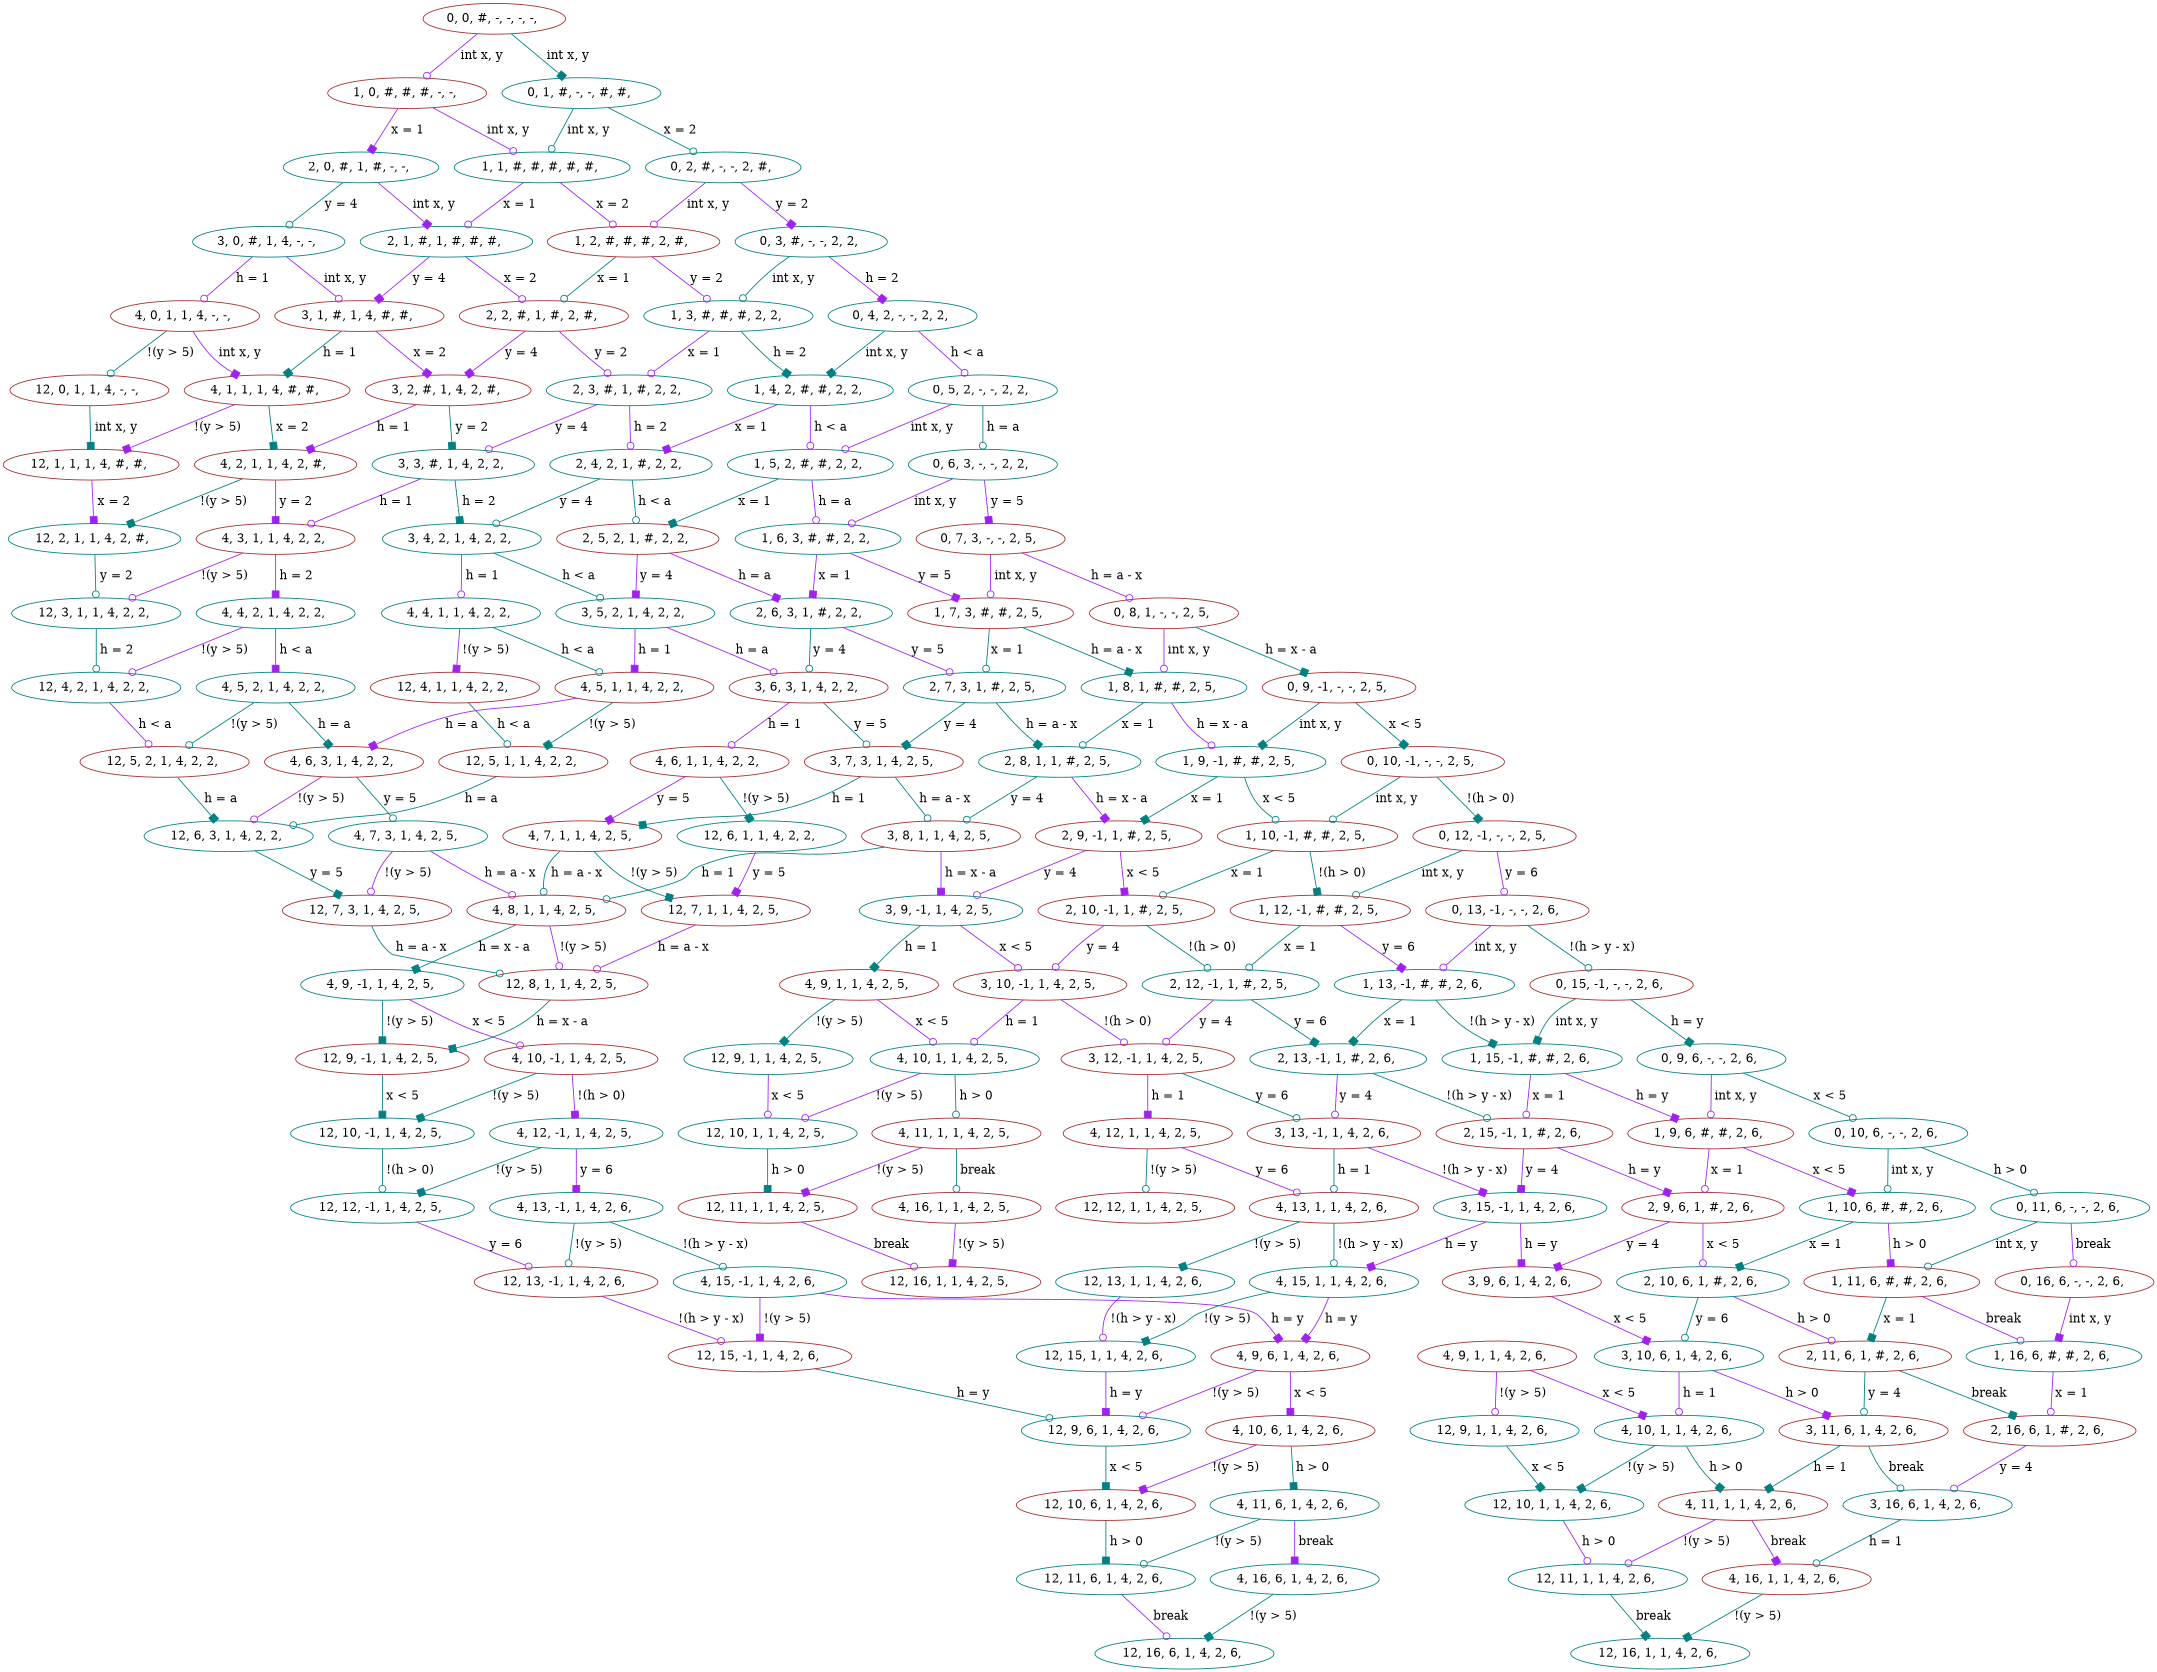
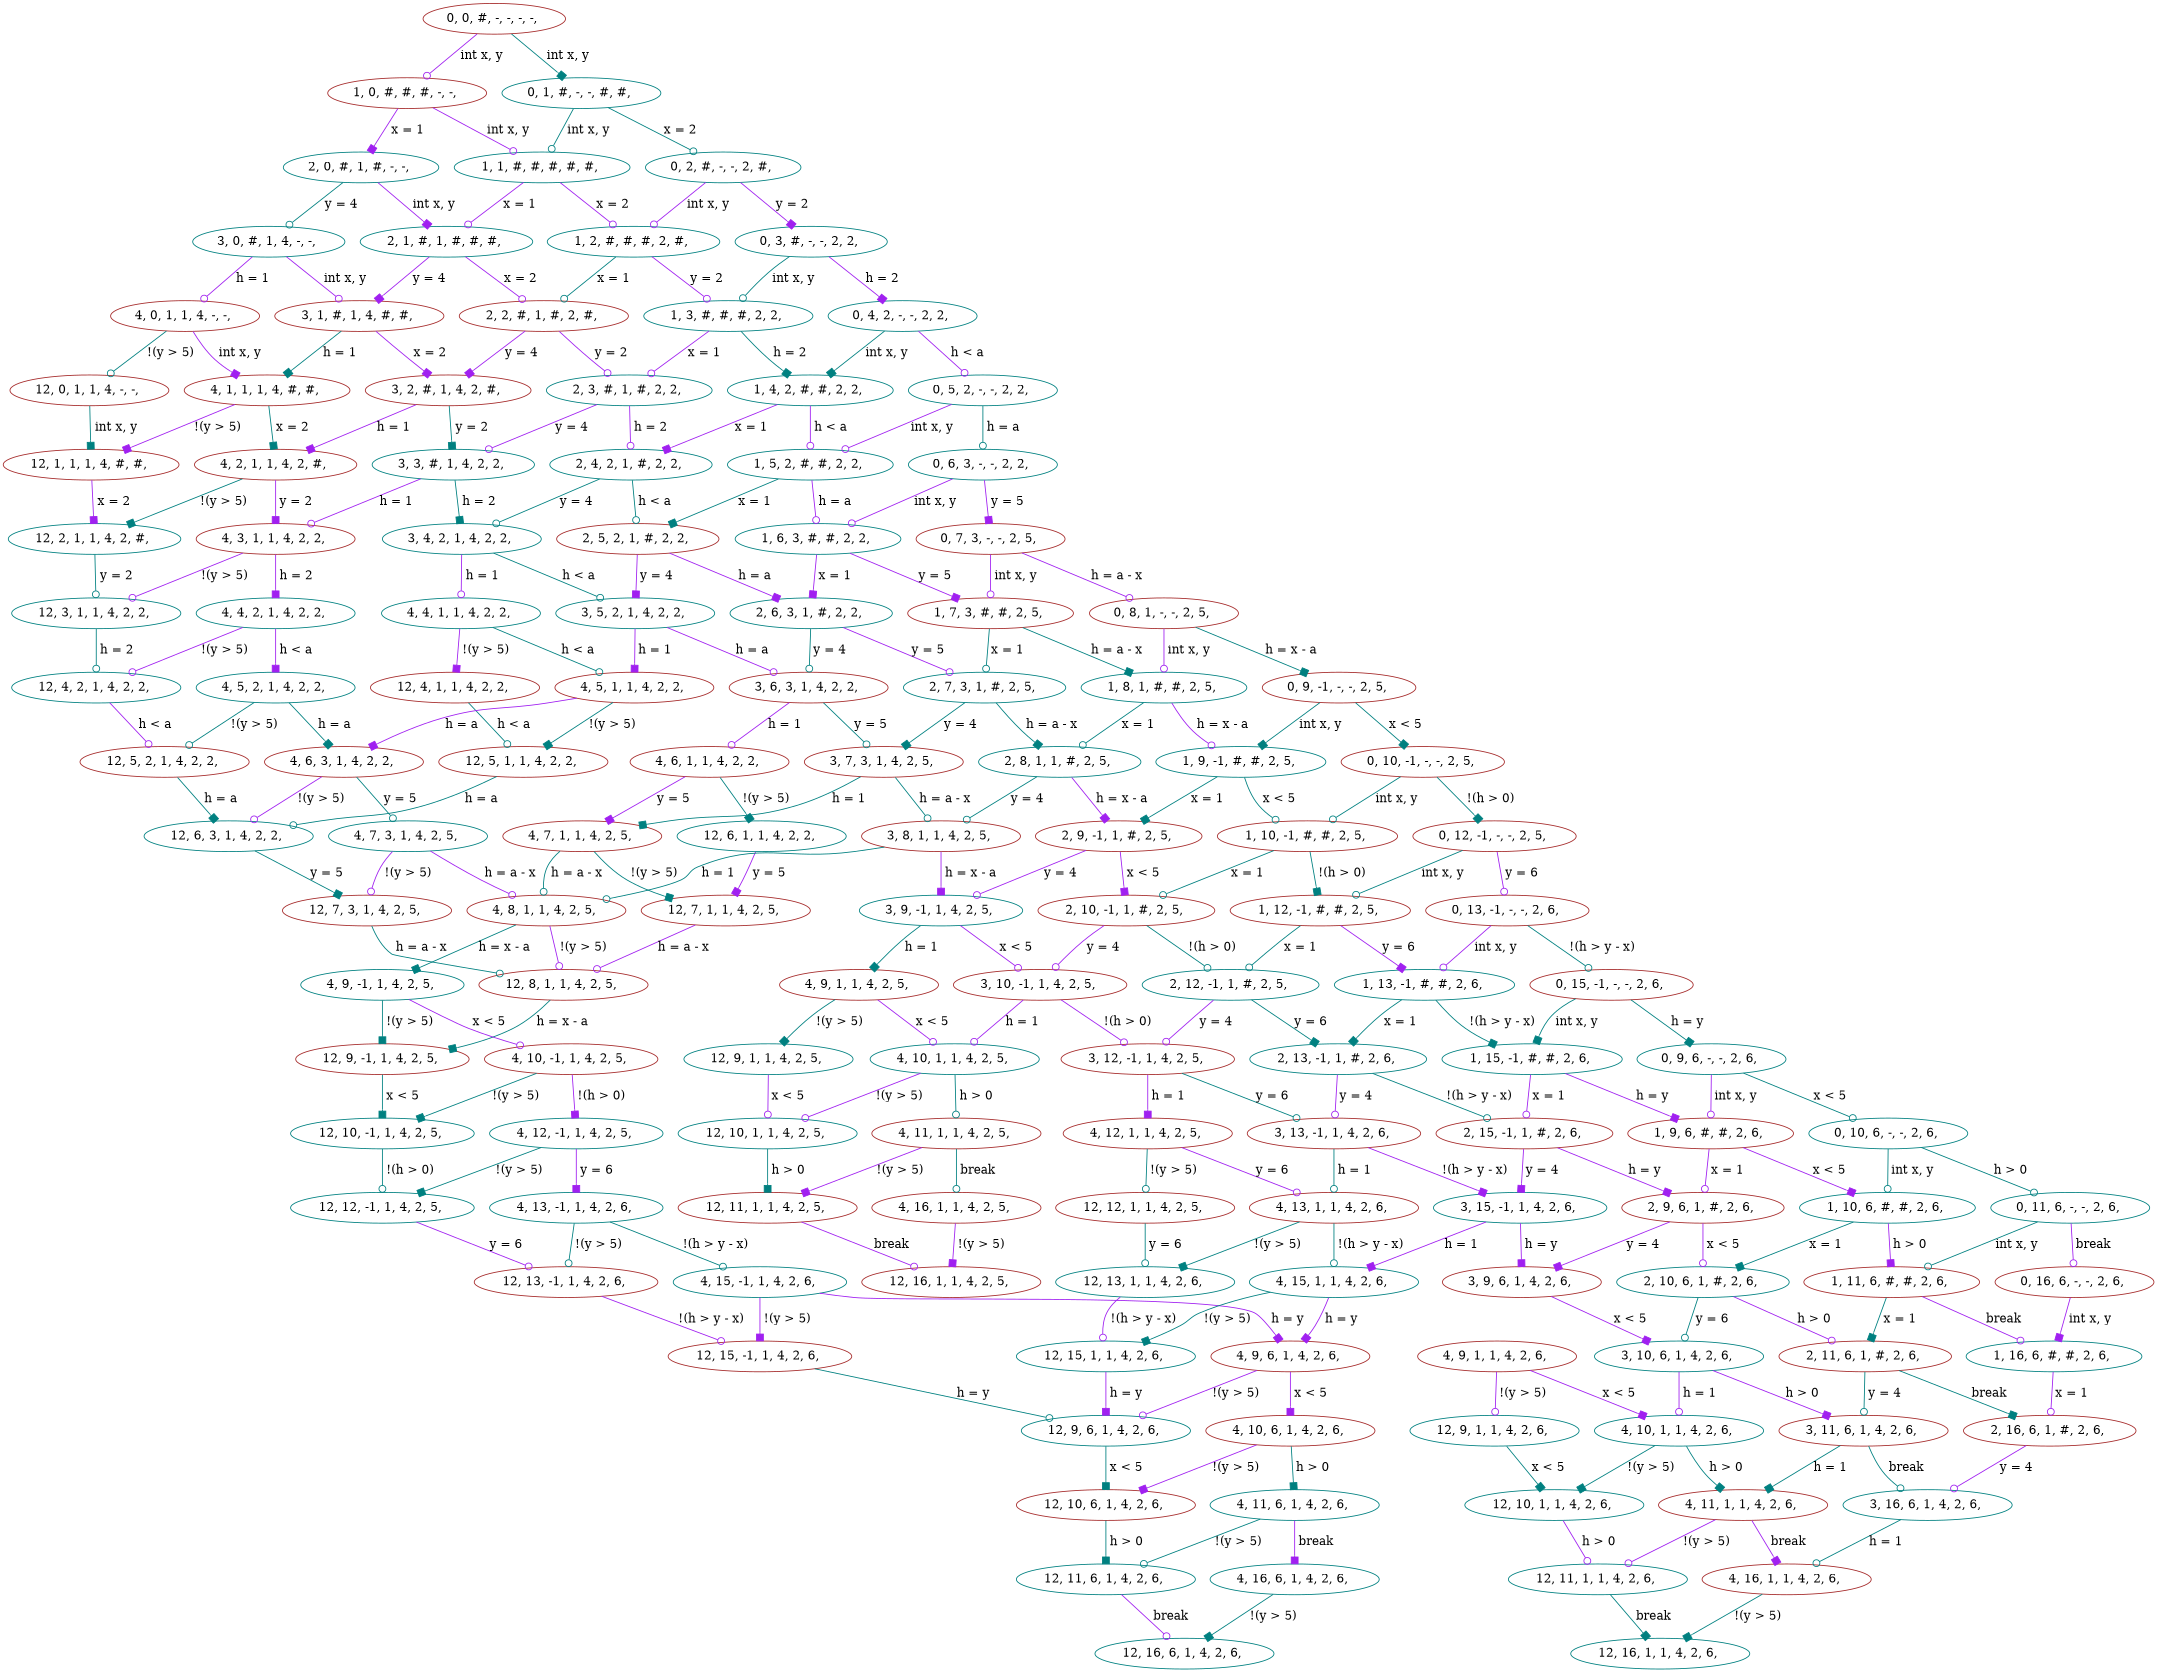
(634, 242) -> (634, 242)
none -> (1145, 1241)
(1462, 1245) -> (1462, 1245)
